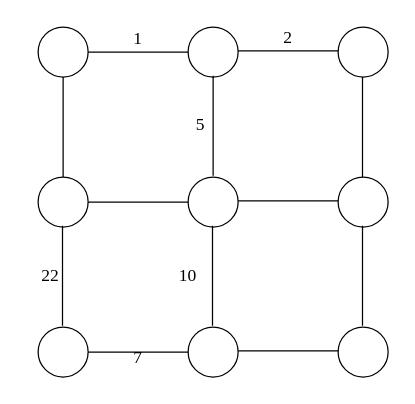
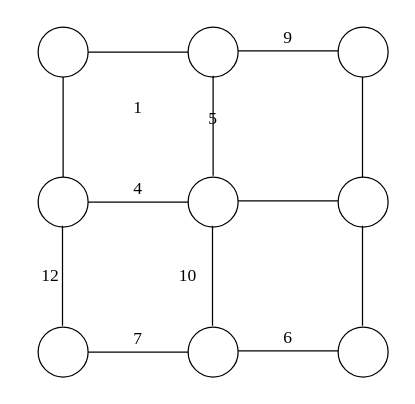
(288, 38) -> (288, 38)
(138, 39) -> (138, 108)
(201, 126) -> (213, 119)
none -> (138, 189)
(51, 277) -> (51, 277)
none -> (288, 338)
(138, 358) -> (138, 339)
